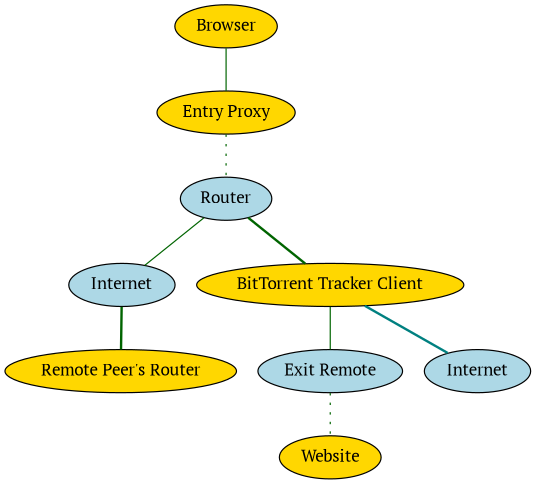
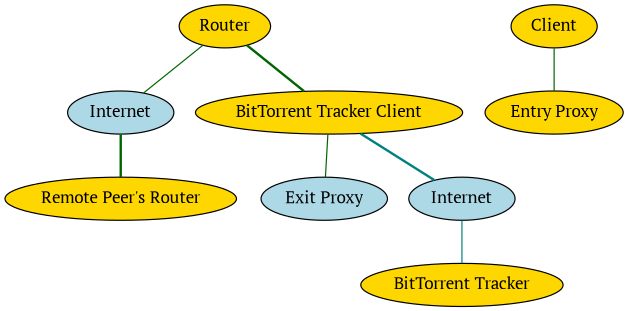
(226, 26) -> (554, 26)
(226, 156) -> none
(226, 199) -> (225, 26)
none -> (462, 285)
(330, 371) -> (324, 199)
(330, 457) -> none
